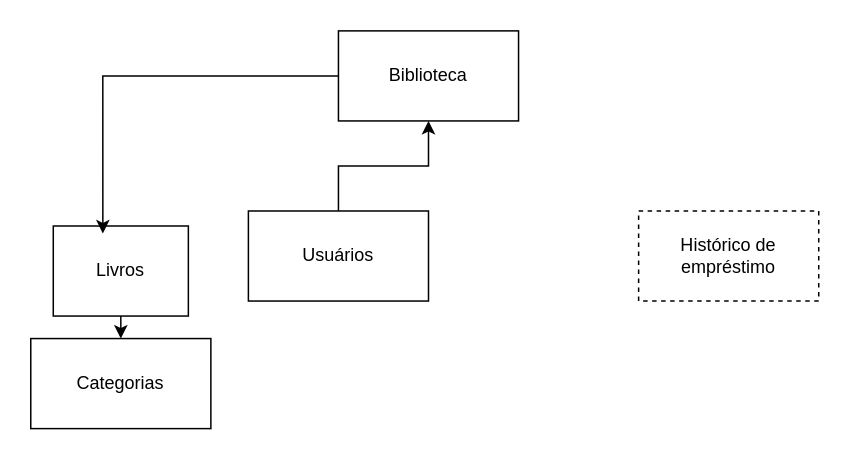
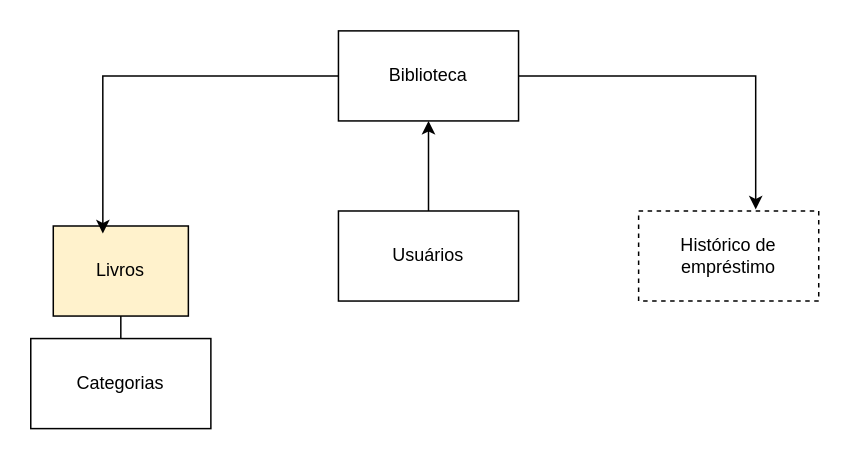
none -> (698, 76)
(338, 256) -> (428, 256)
(121, 271) -> (121, 271)
(121, 327) -> (121, 331)
